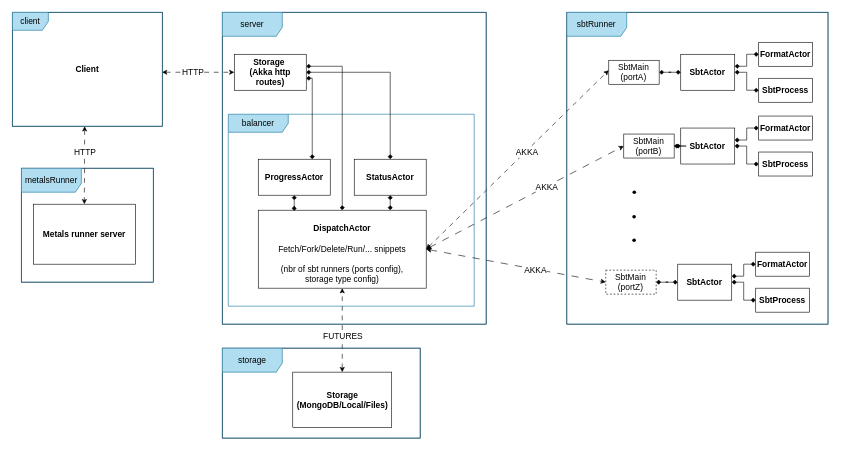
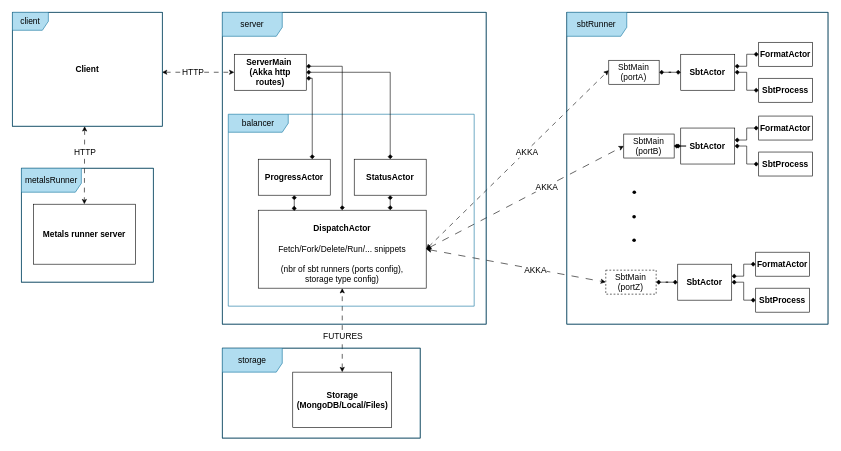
(270, 72) -> (270, 72)
